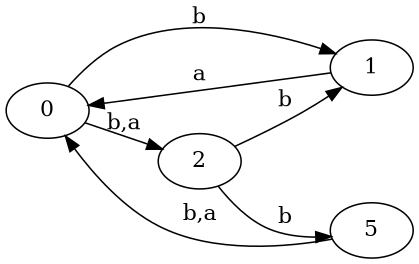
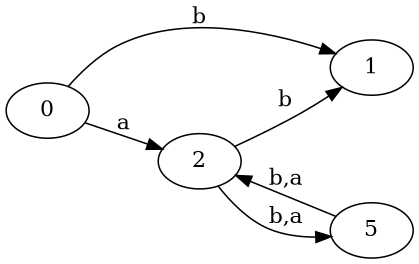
(218, 88) -> none
(124, 124) -> (124, 124)
(286, 217) -> (286, 217)
(188, 237) -> (293, 199)
